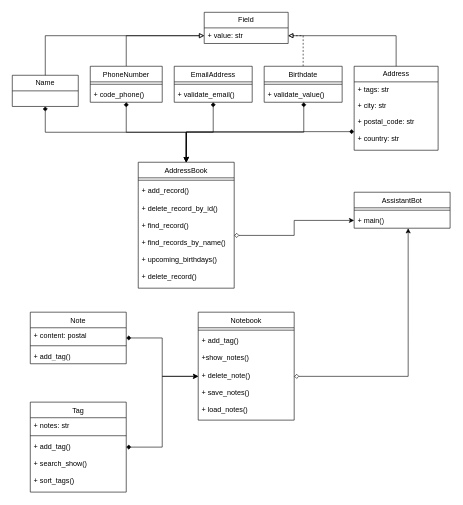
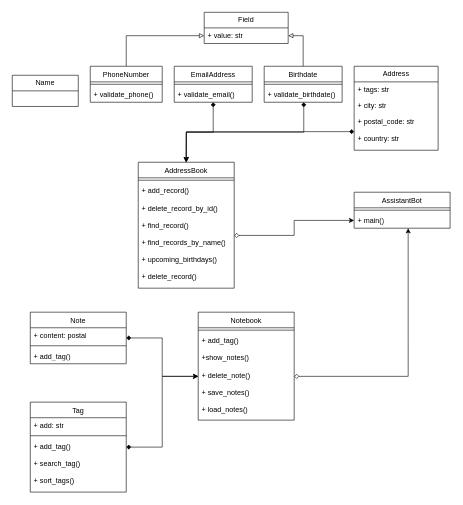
(66, 36) -> none
(365, 36) -> none
(303, 51) -> (303, 51)
(121, 95) -> (127, 100)
(300, 95) -> (304, 100)
(126, 107) -> none
(45, 131) -> none
(55, 426) -> (51, 426)
(63, 455) -> (61, 455)
